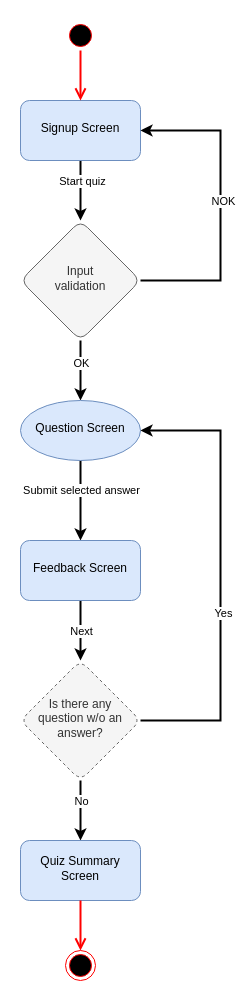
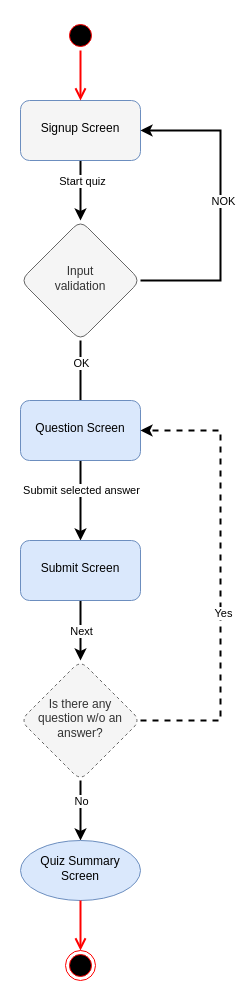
(81, 131) -> (81, 131)
(81, 390) -> (81, 393)
(81, 431) -> (81, 431)
(221, 482) -> (221, 482)
(81, 569) -> (81, 569)
(81, 871) -> (81, 871)
